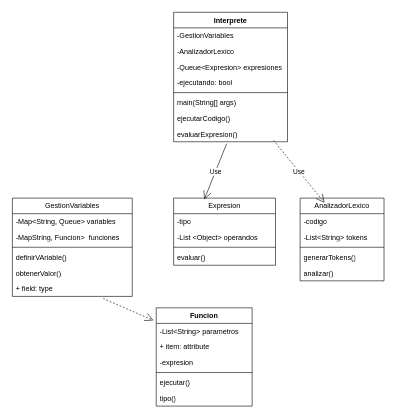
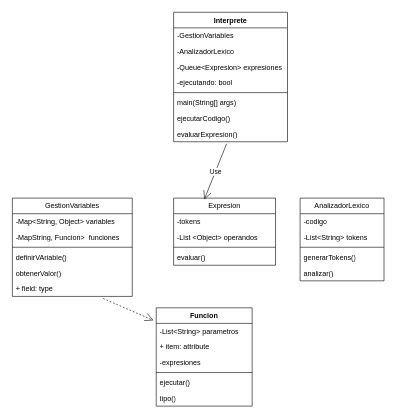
(300, 172) -> none
(69, 222) -> (71, 222)
(186, 222) -> (191, 222)
(179, 363) -> (183, 363)
